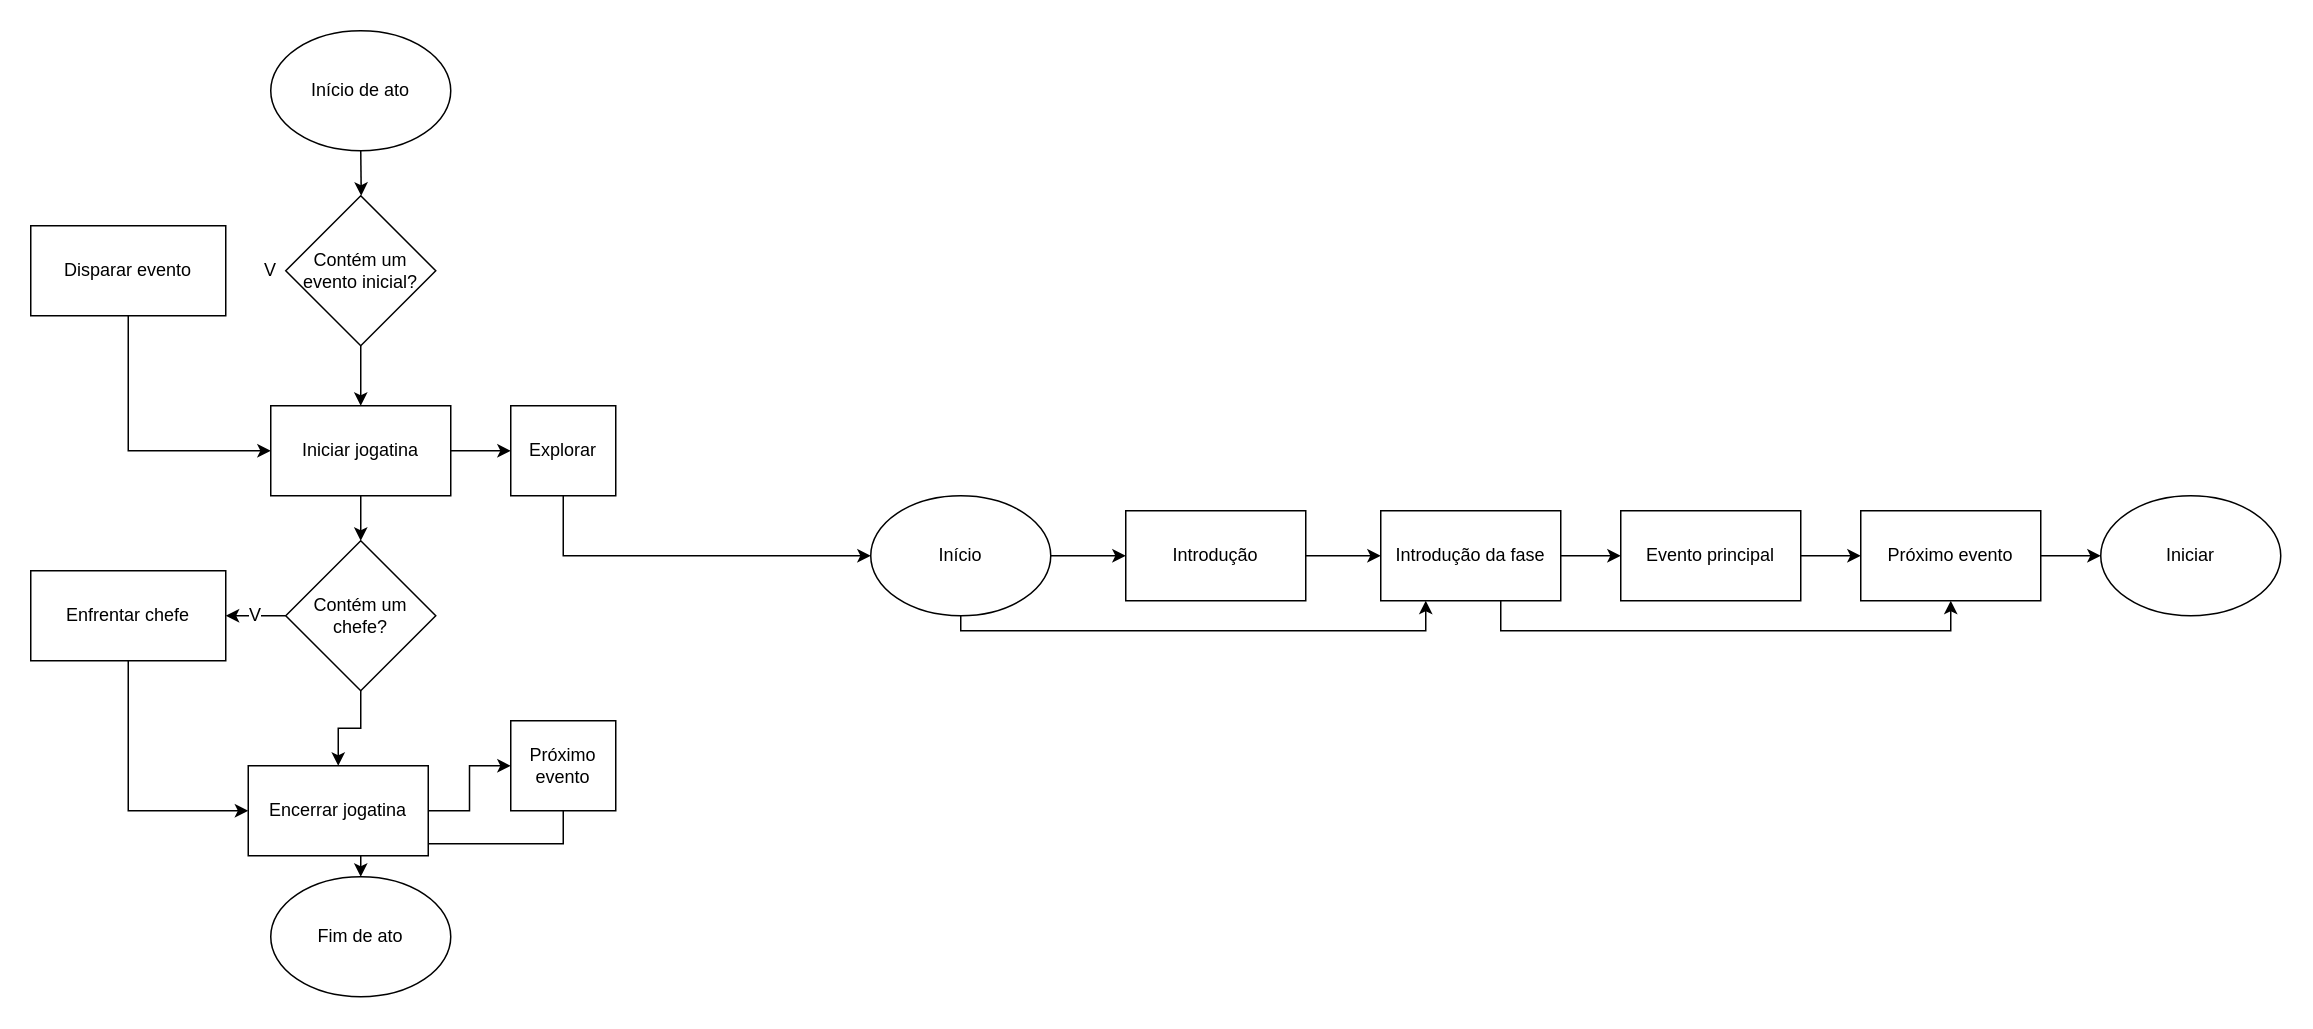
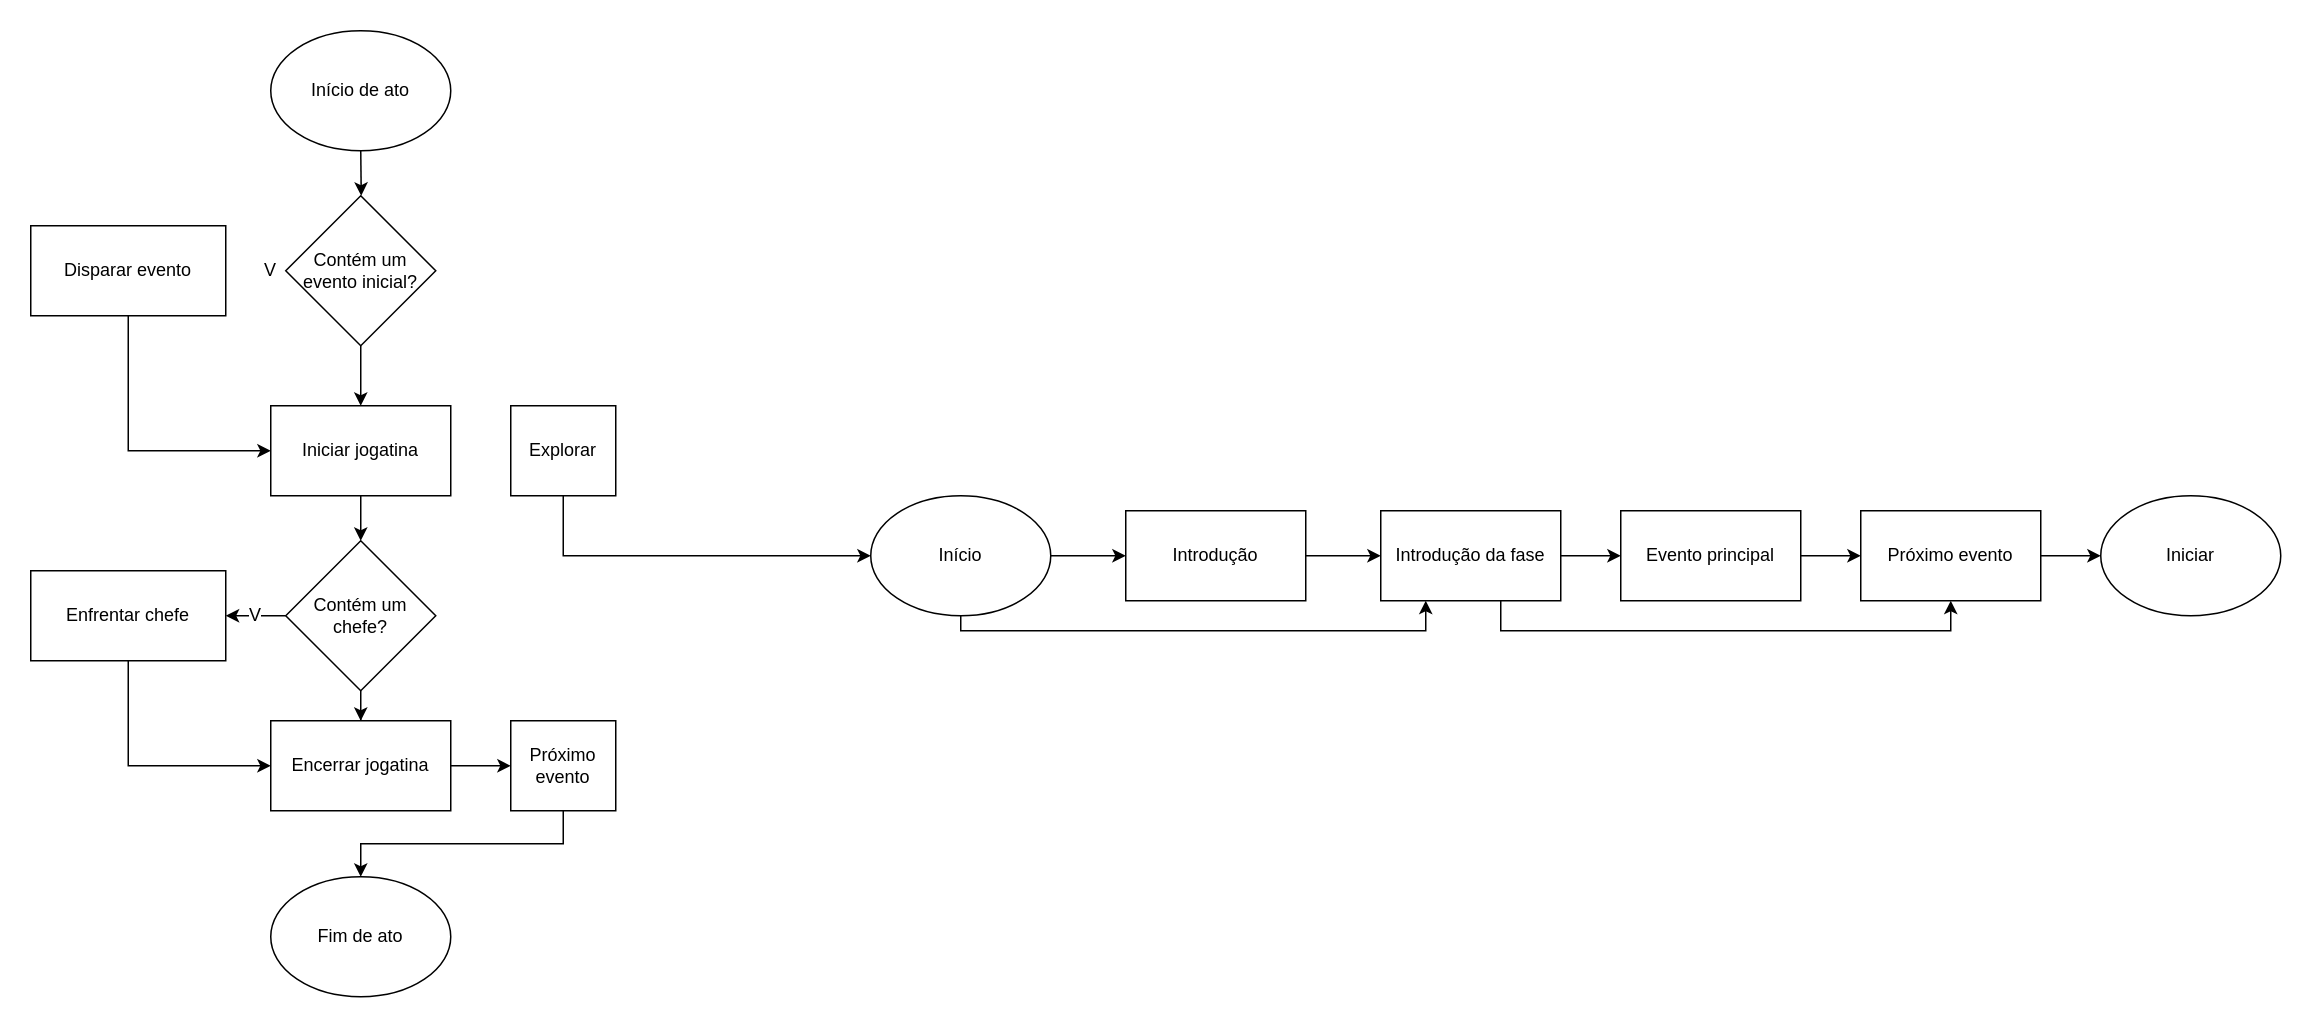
(476, 451) -> none
(338, 811) -> (361, 766)
